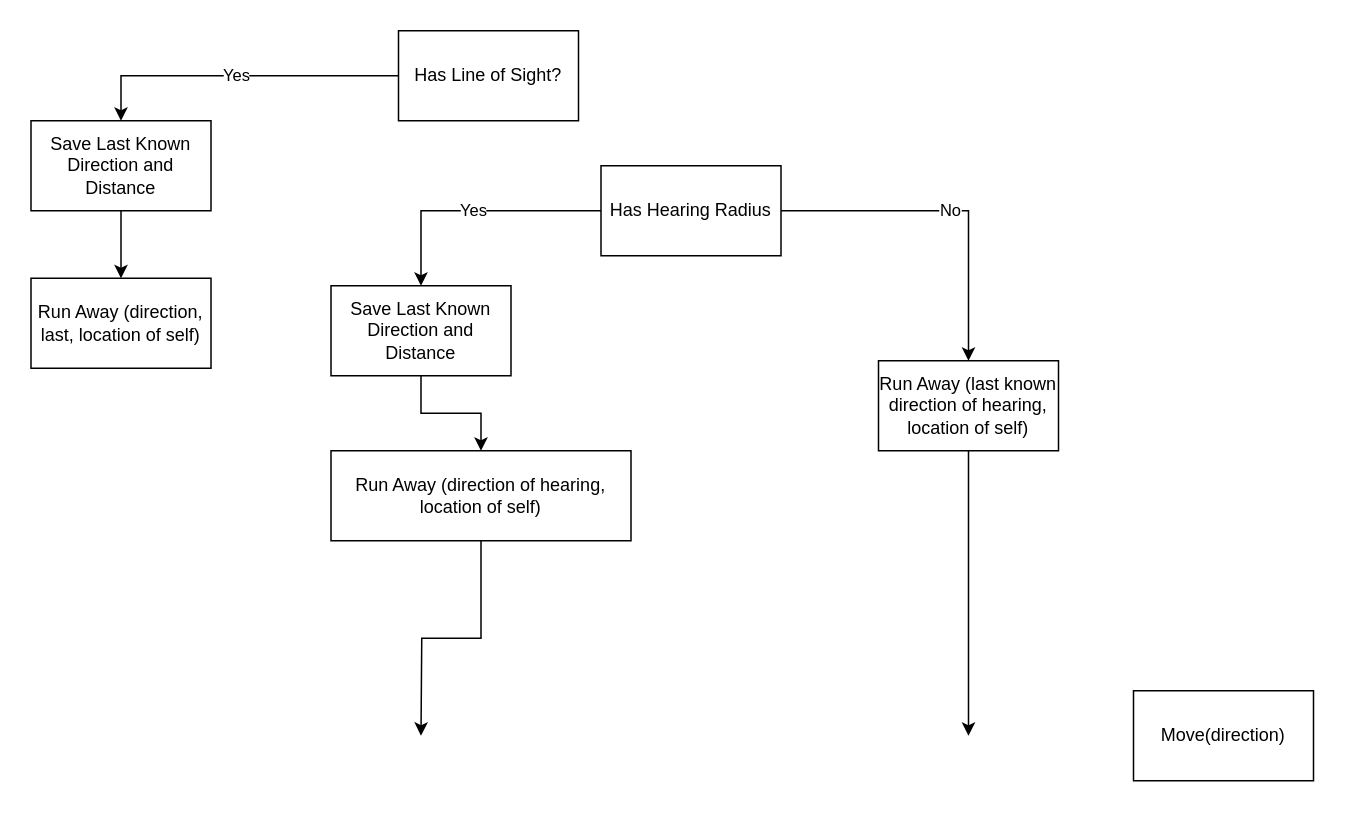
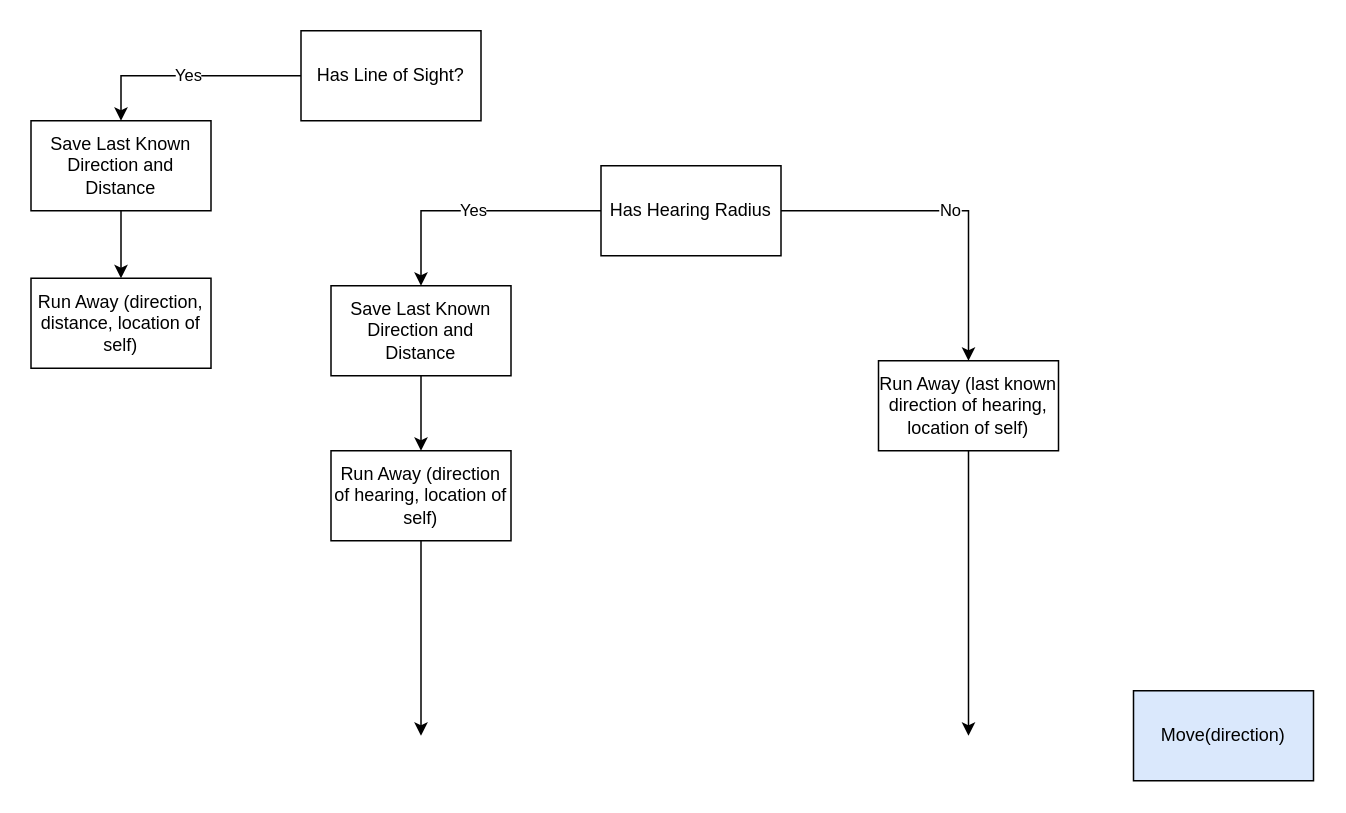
(488, 76) -> (391, 76)
(121, 323) -> (121, 323)
(481, 496) -> (421, 496)
(1223, 736) -> (1223, 736)
